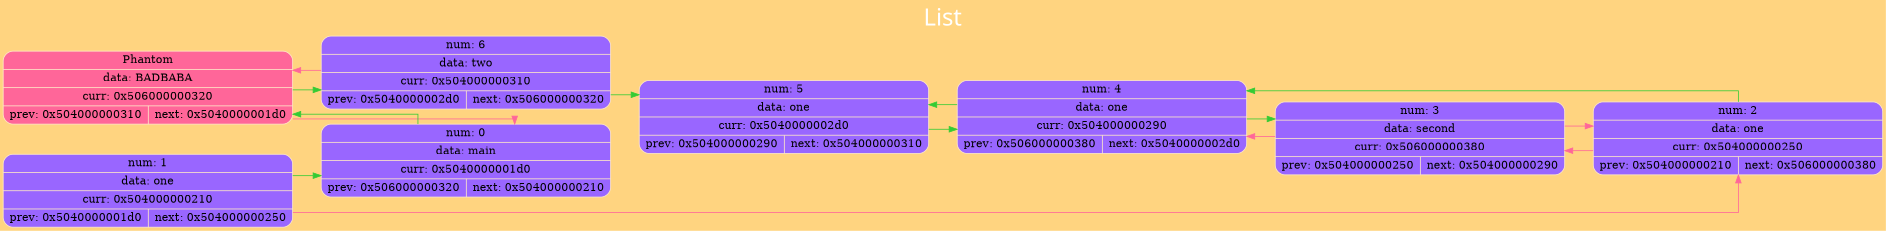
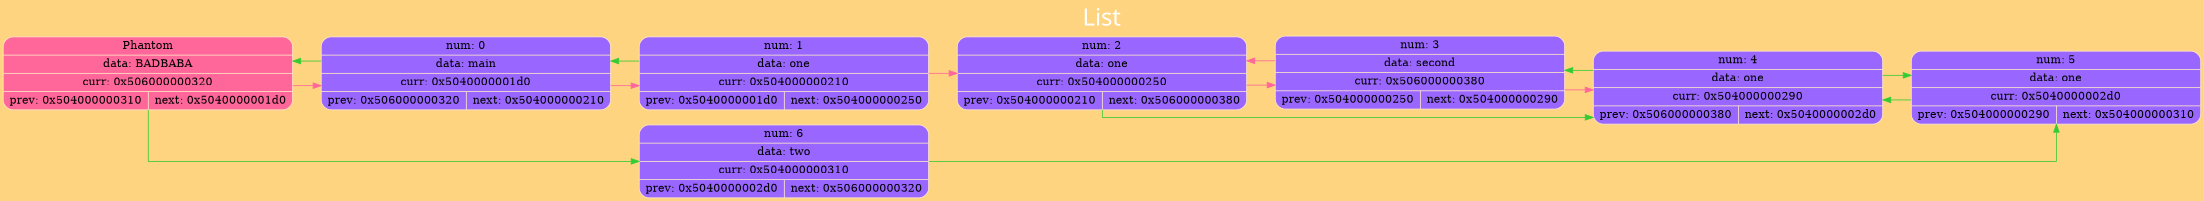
(311, 70) -> none
none -> (621, 86)
